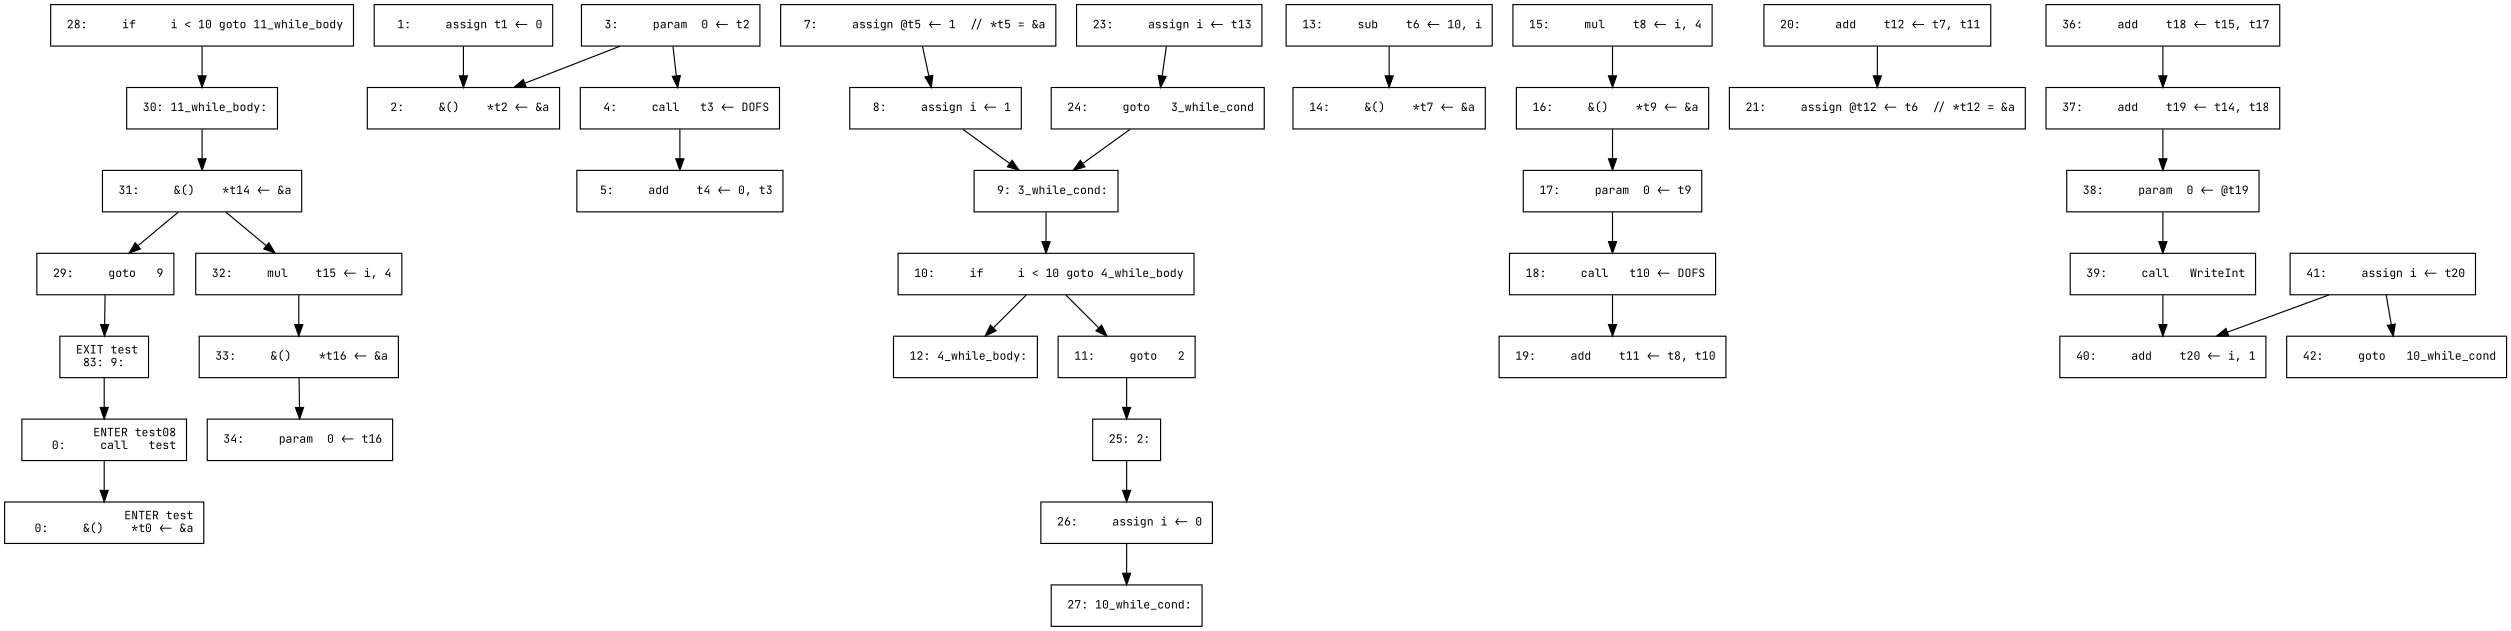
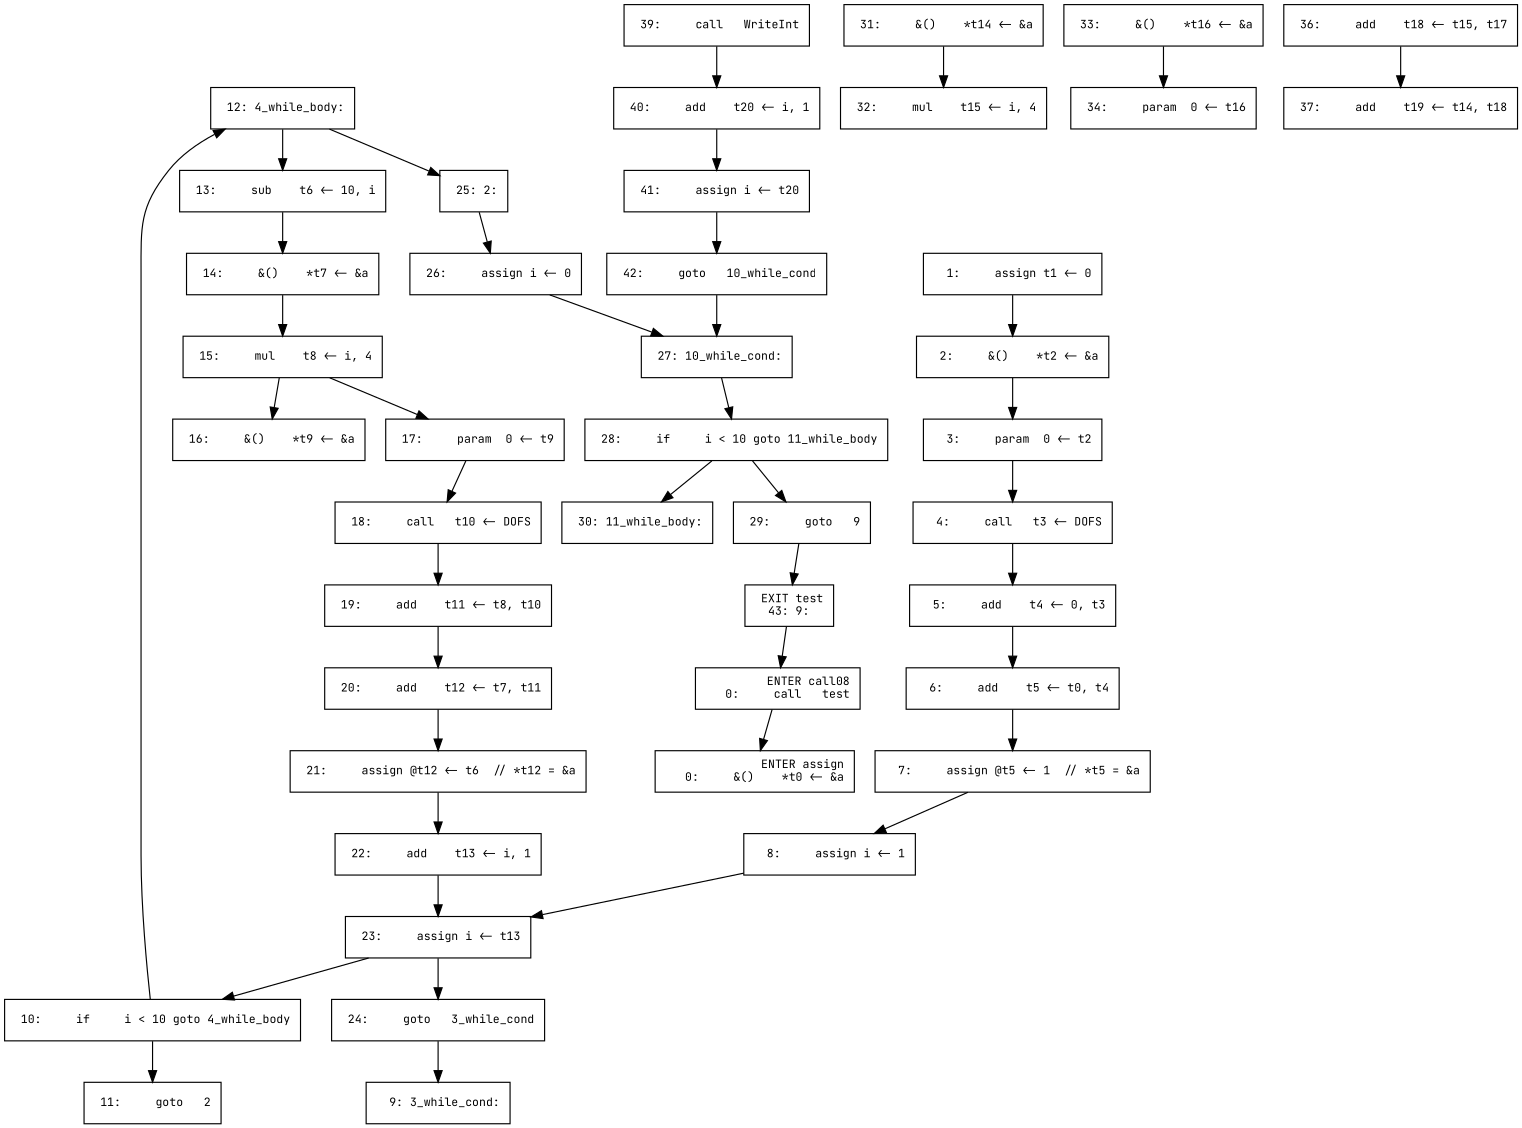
(572, 65) -> (1013, 393)
(202, 144) -> none
none -> (283, 144)
(1613, 144) -> (373, 396)
(986, 146) -> (643, 894)
(2163, 191) -> none
(1046, 227) -> (301, 977)
(158, 229) -> (766, 477)
none -> (283, 310)
(299, 310) -> none
none -> (717, 310)
(2278, 313) -> (717, 144)
(104, 357) -> (789, 606)
none -> (725, 393)
(1127, 393) -> (379, 150)
(104, 440) -> (778, 689)
(104, 523) -> (755, 771)
none -> (438, 641)
none -> (1013, 689)
none -> (438, 854)
